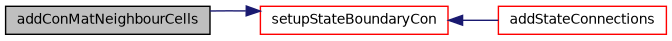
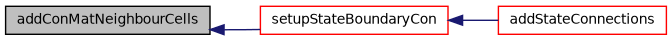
(228, 11) -> (242, 30)
